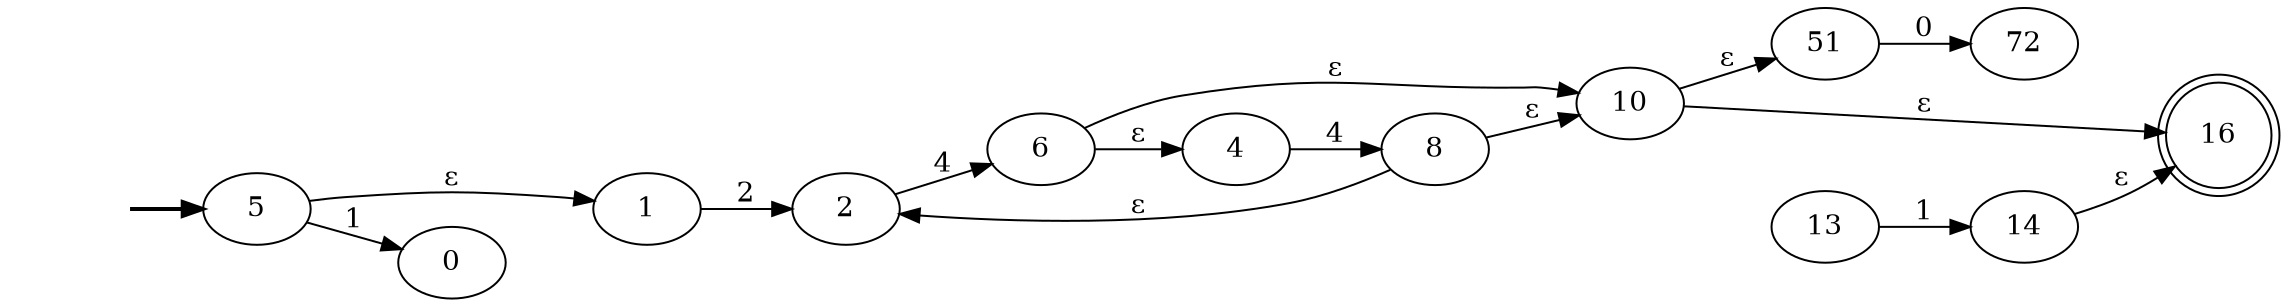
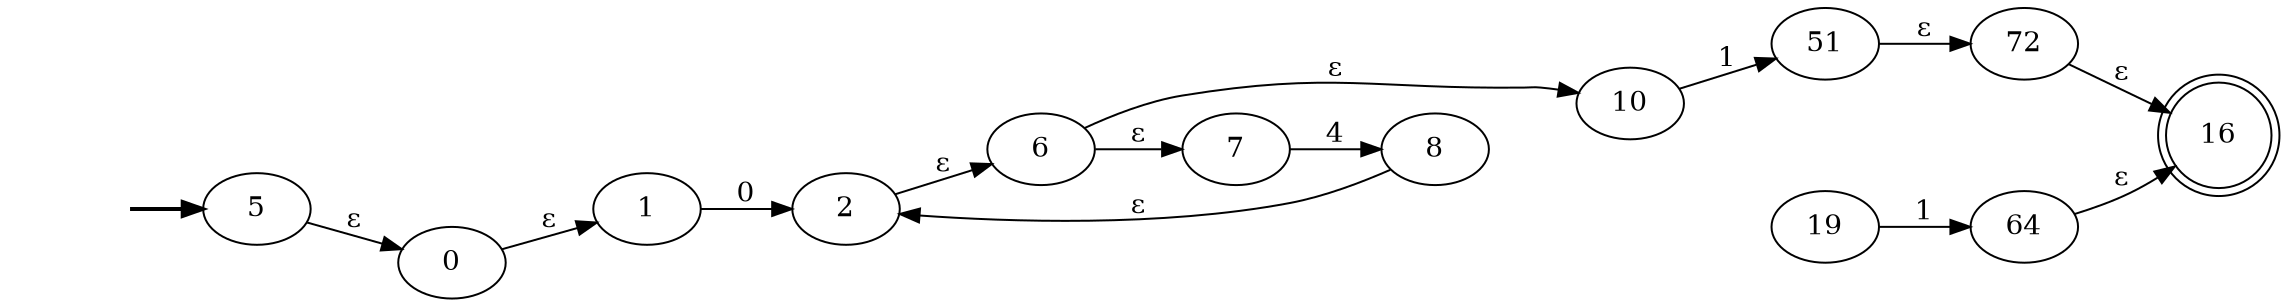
(1925, 29) -> (1925, 29)
(1728, 59) -> (1728, 59)
(1915, 119) -> (2110, 84)
(1523, 129) -> none
(1236, 149) -> (1236, 149)
(944, 164) -> (944, 164)
(442, 192) -> (540, 239)
(747, 194) -> (747, 194)
(354, 220) -> (354, 220)
(1825, 227) -> (1825, 227)
(2024, 227) -> (2024, 227)
